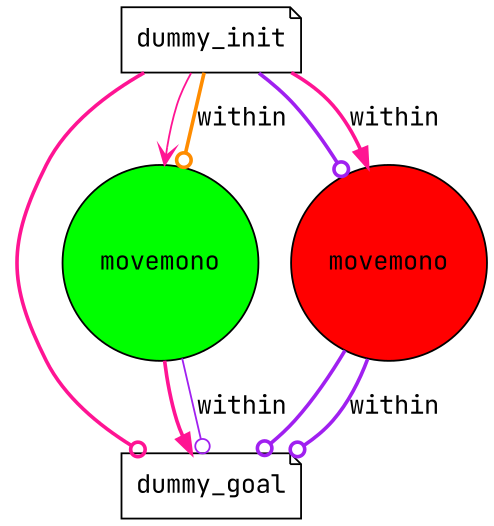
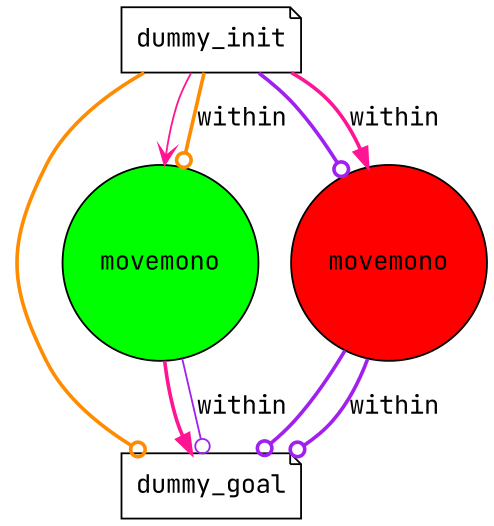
(18, 255) -> (18, 255)
